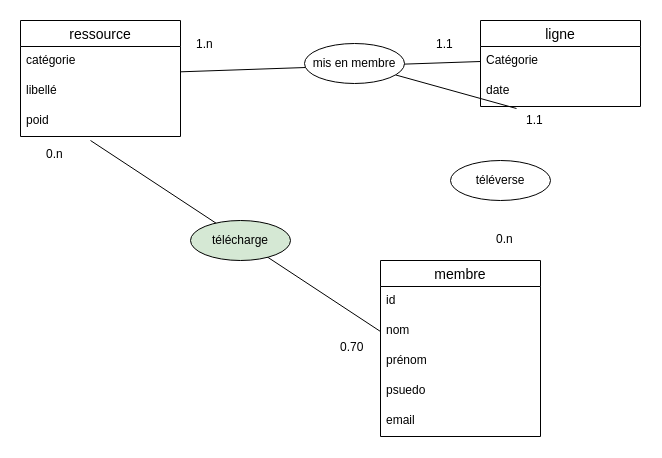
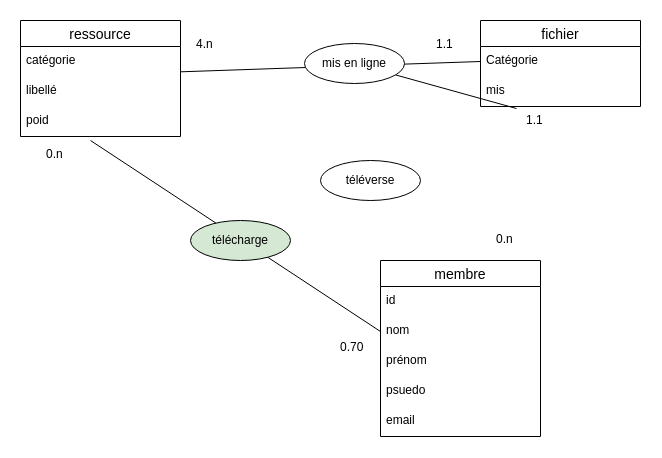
(560, 34) -> (560, 34)
(205, 44) -> (205, 44)
(355, 64) -> (355, 64)
(499, 90) -> (495, 90)
(501, 181) -> (371, 181)
